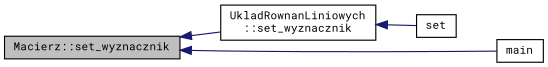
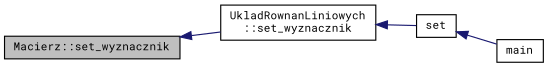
(344, 52) -> (482, 40)
